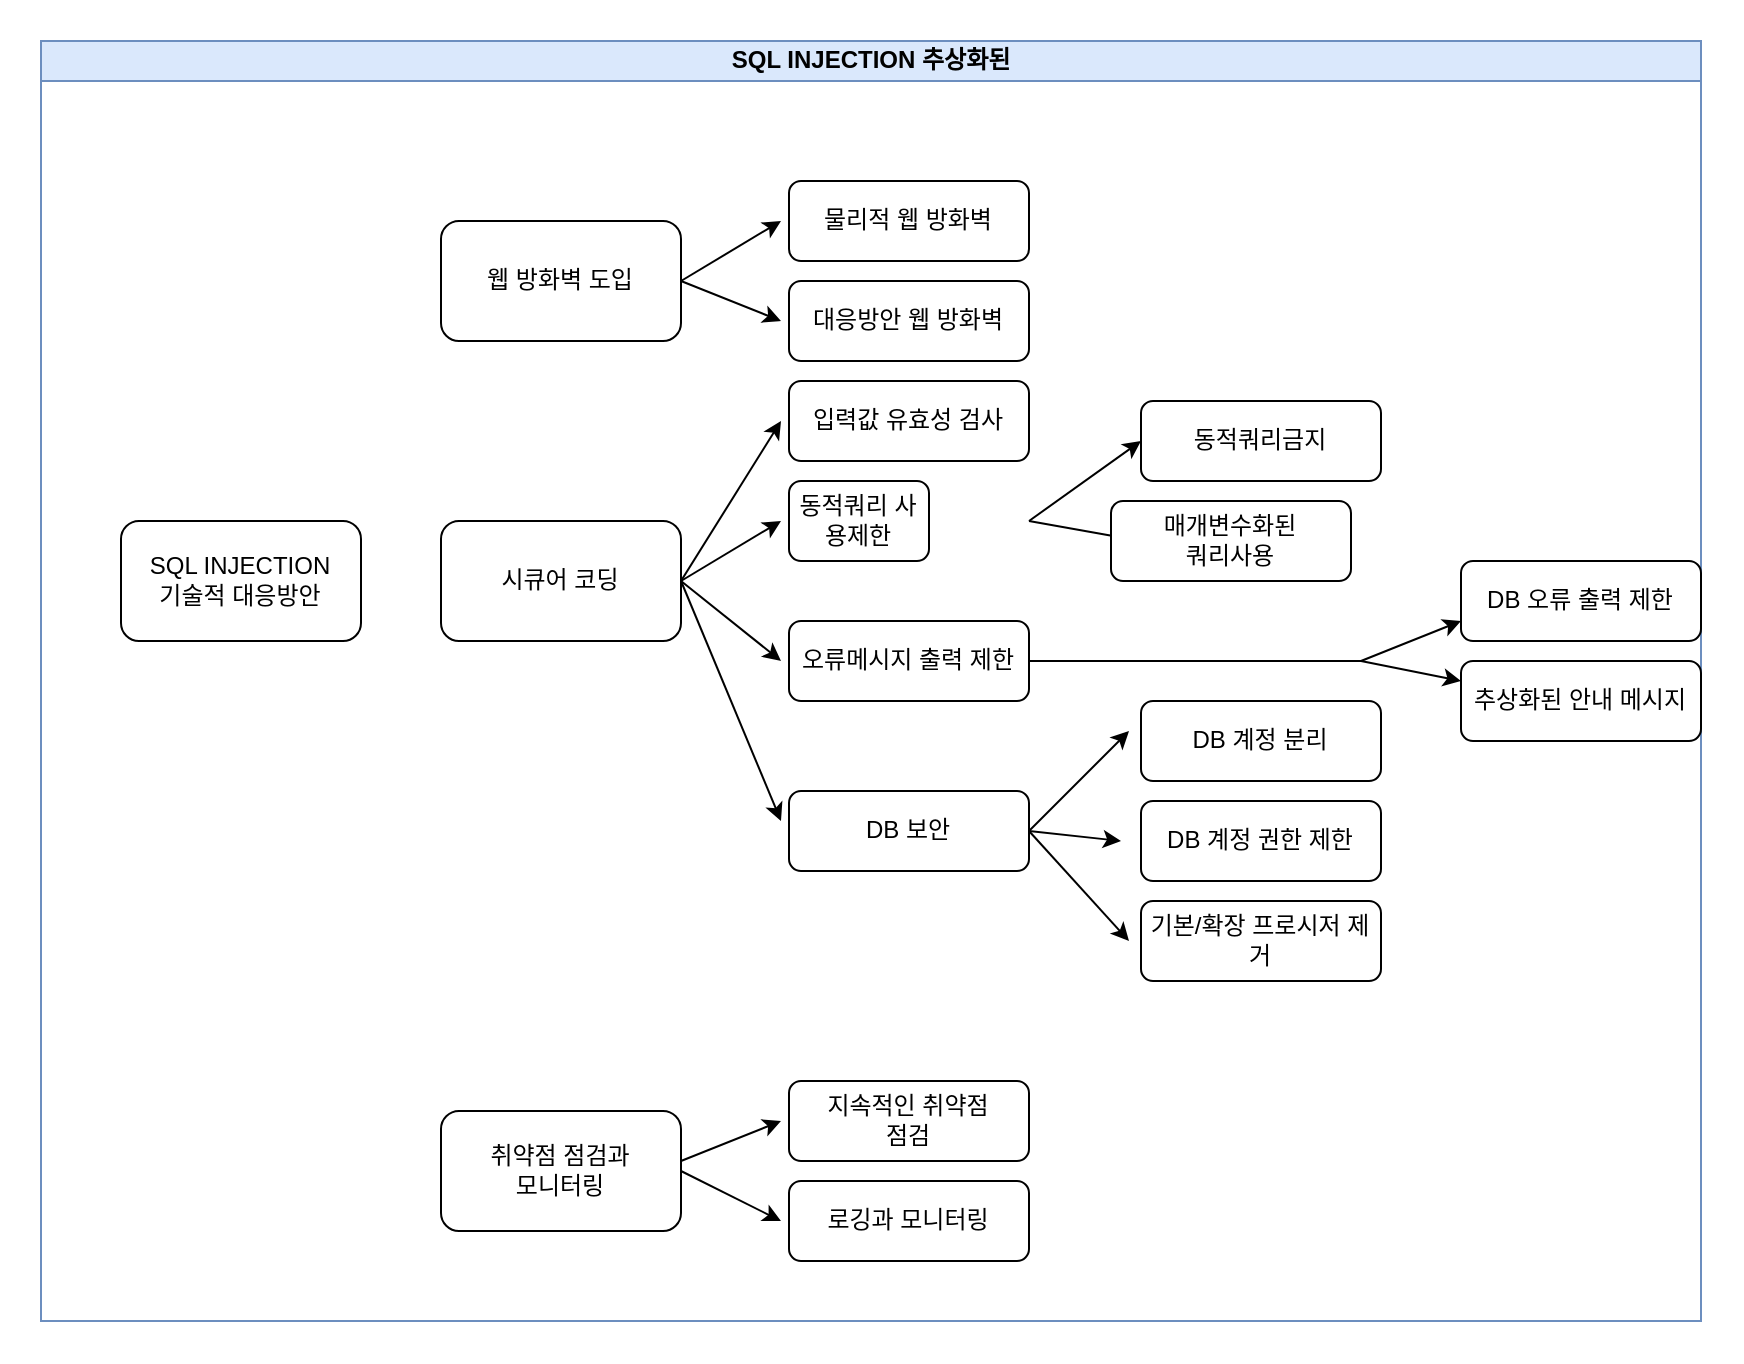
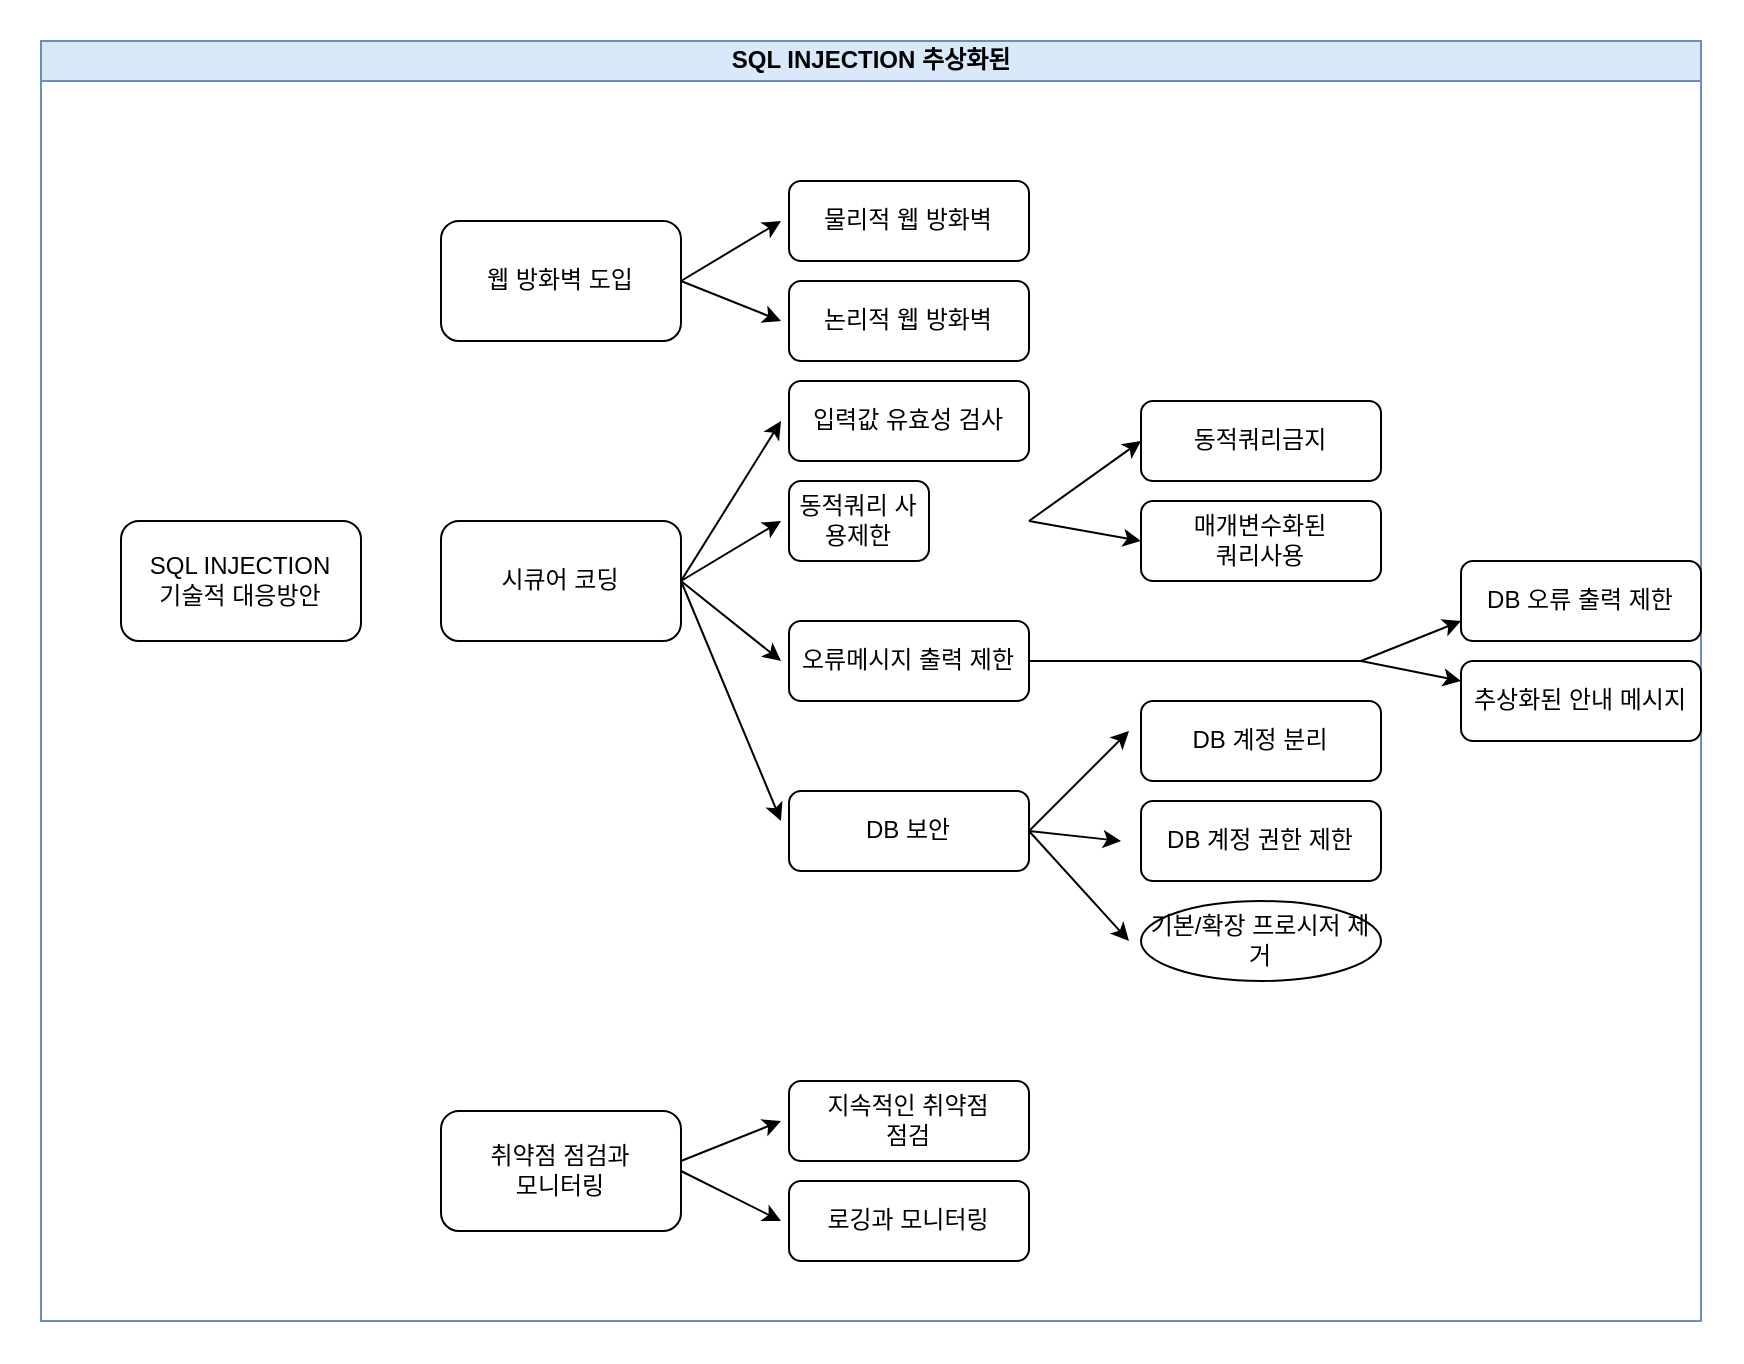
(909, 321) -> (909, 321)
(1231, 541) -> (1261, 541)
(1261, 941) -> (1261, 941)
